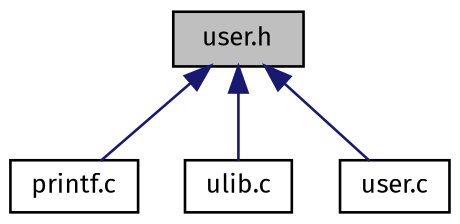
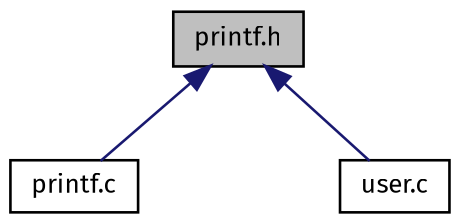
(238, 39) -> (238, 39)
(238, 186) -> none
